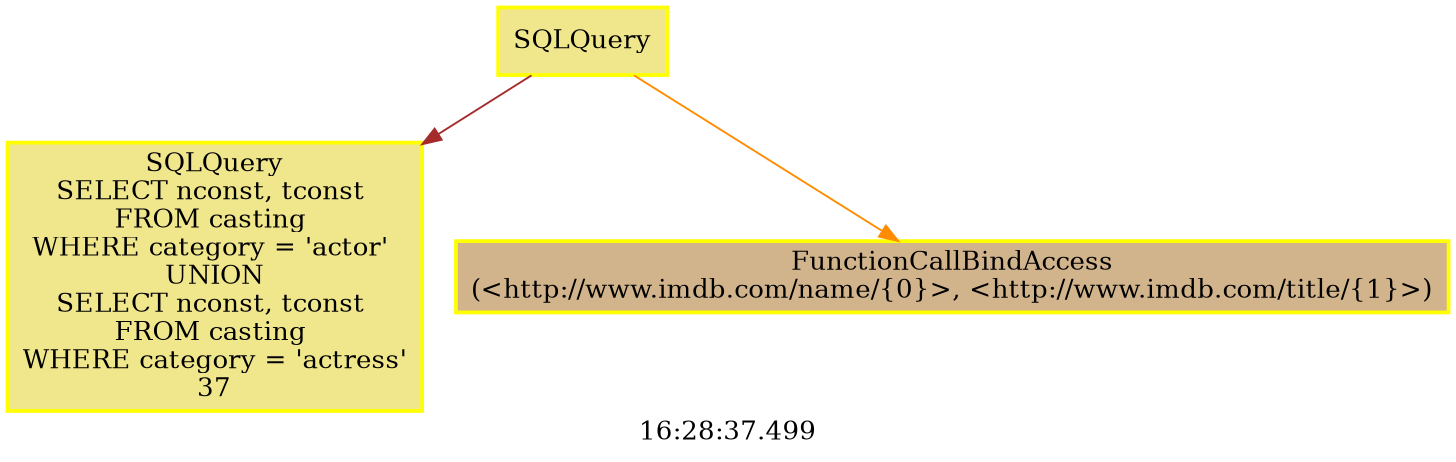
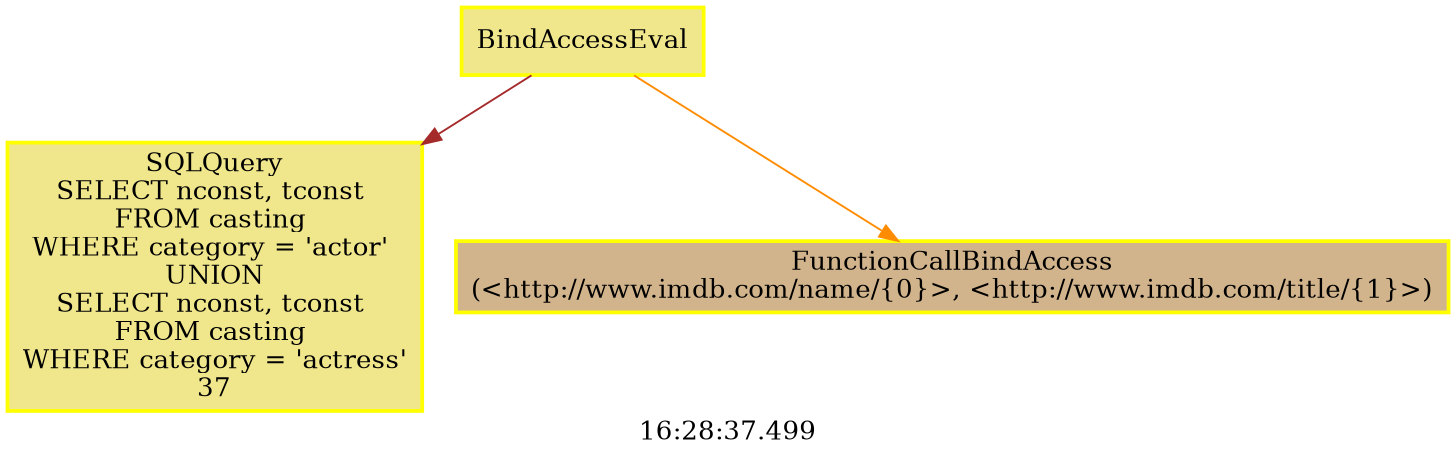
(583, 41) -> (583, 41)
